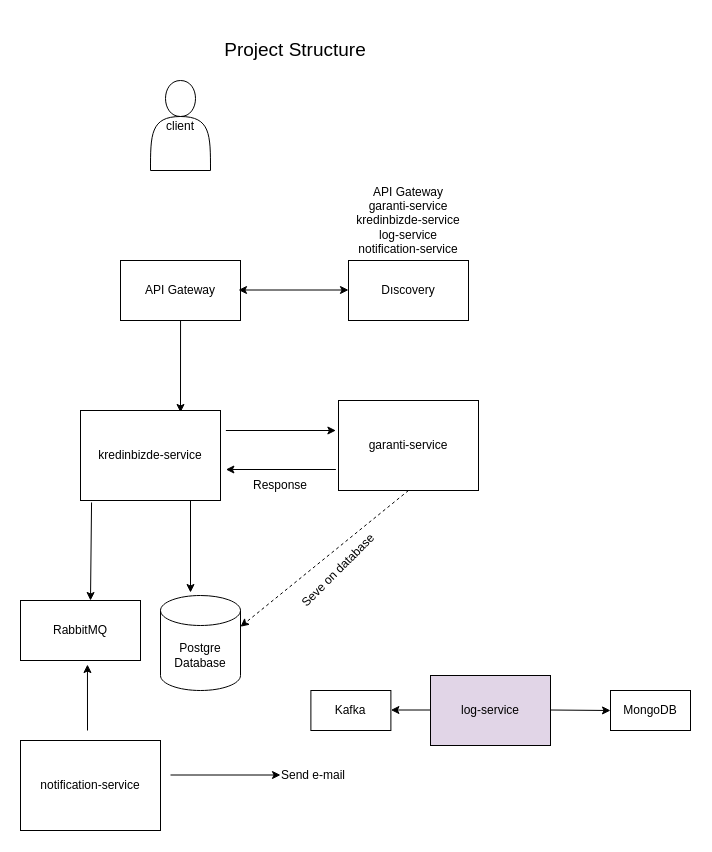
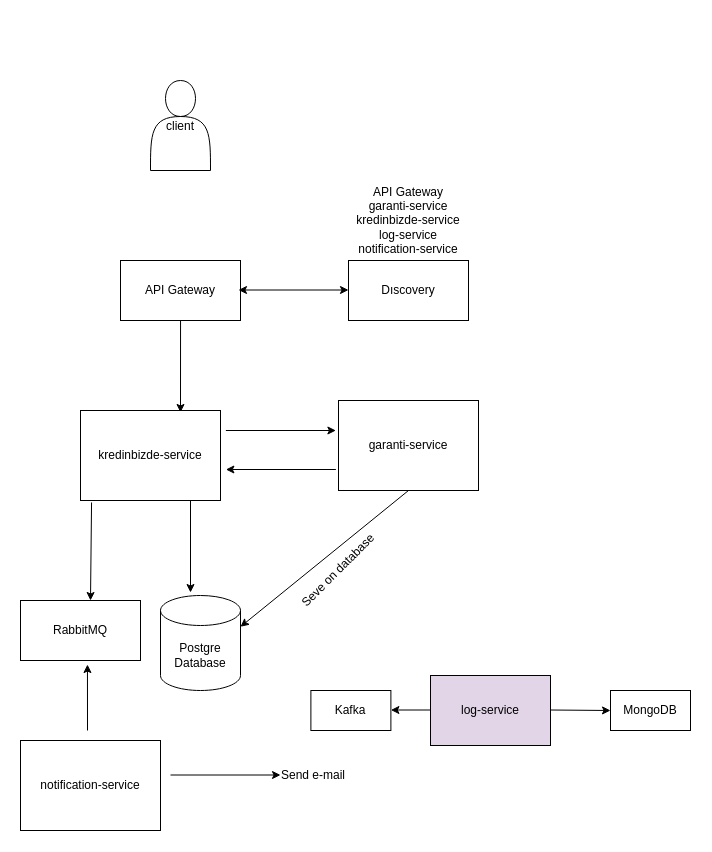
(296, 51) -> none
(281, 486) -> none
(327, 557) -> (327, 557)
